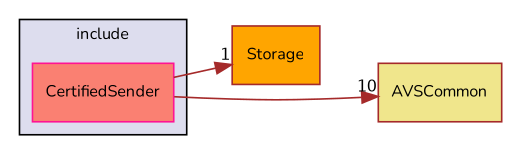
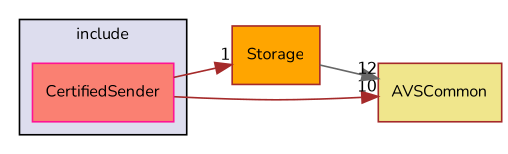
none -> (341, 70)
